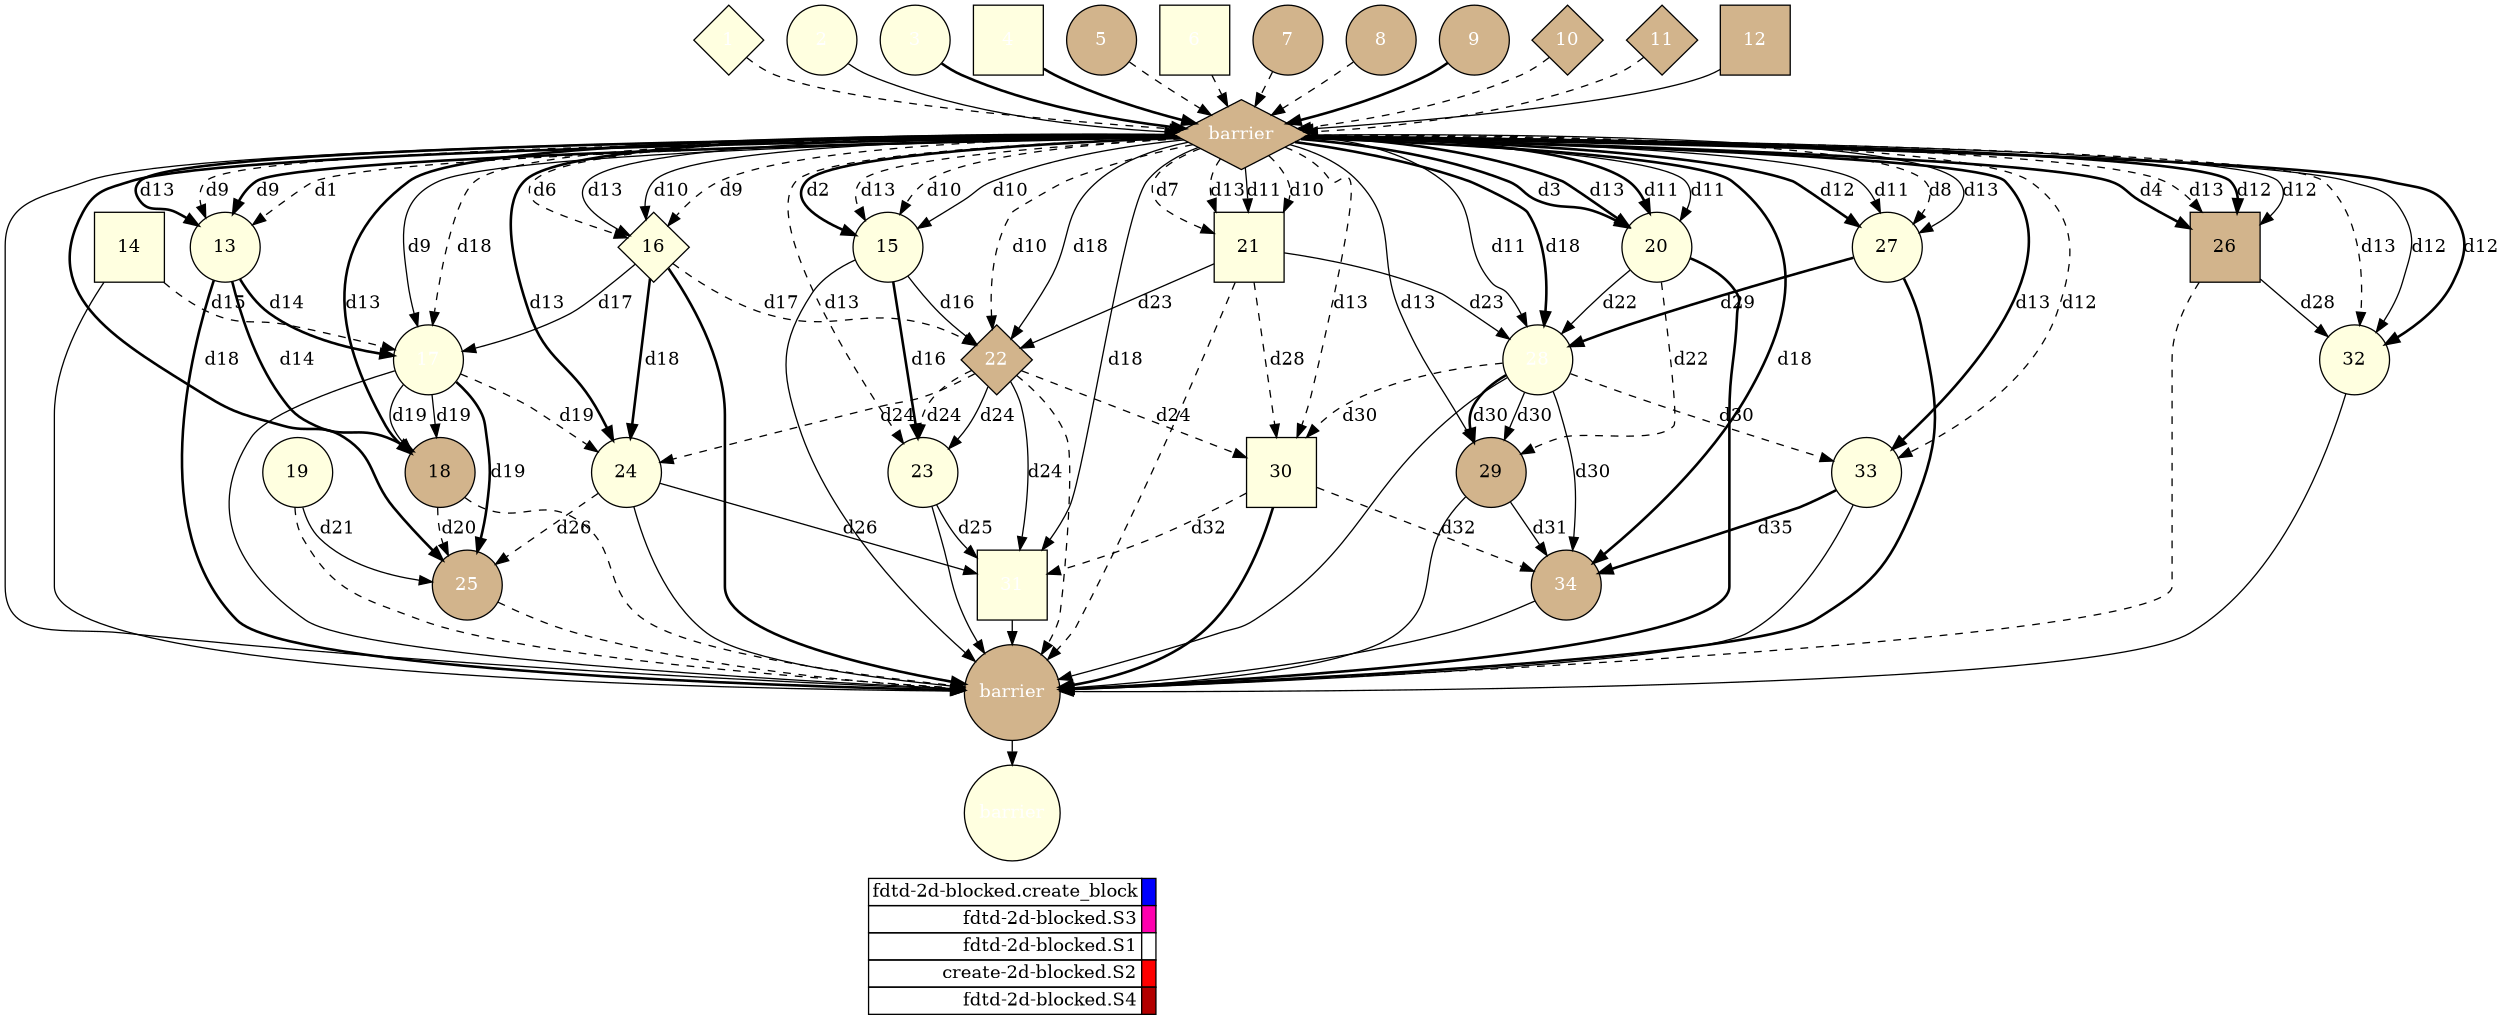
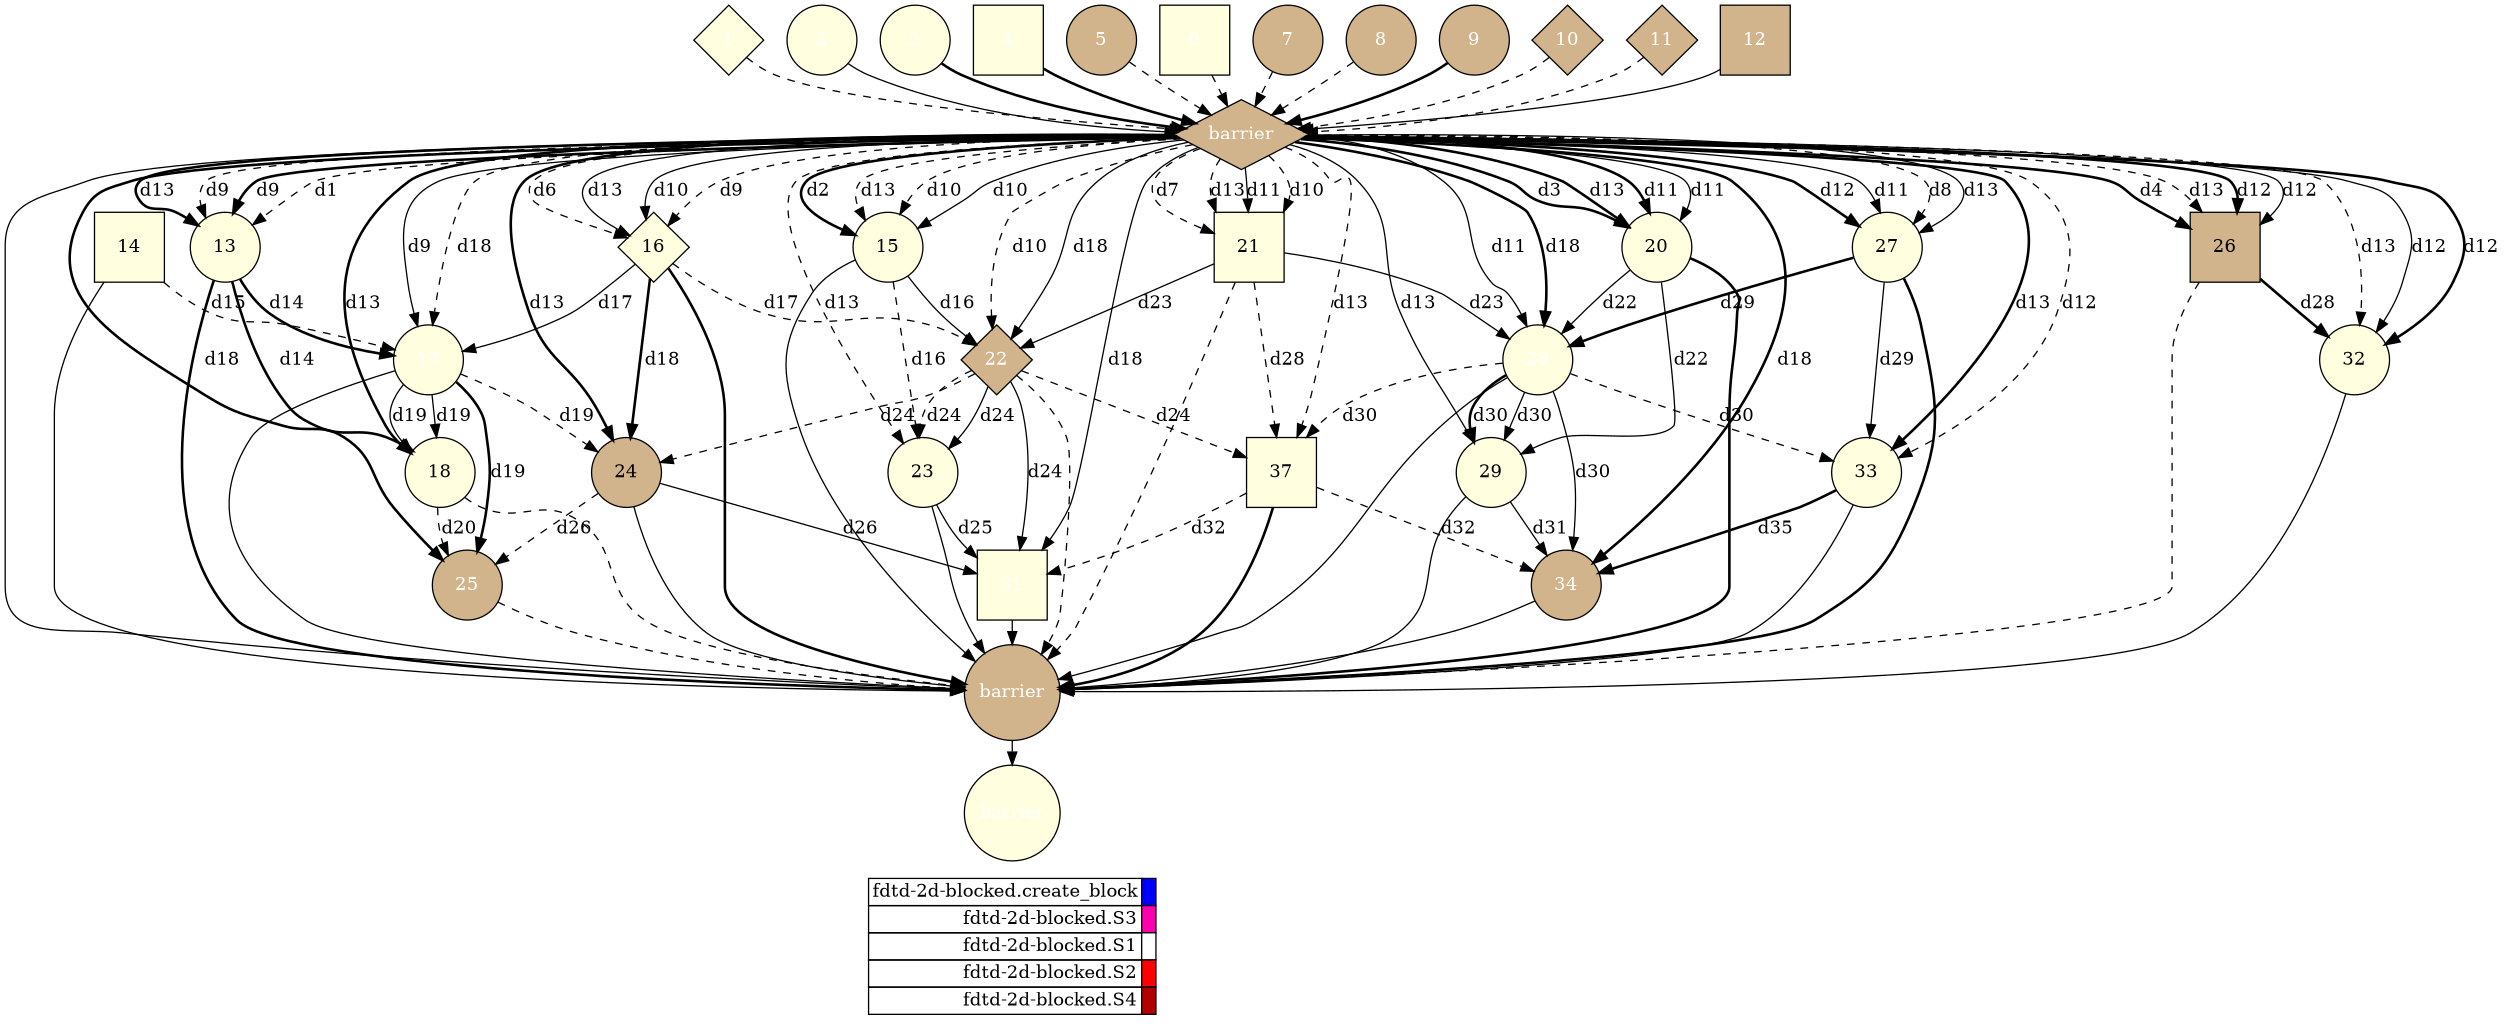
(2289, 304) -> (2289, 304)
(904, 353) -> (904, 353)
none -> (1878, 353)
(1673, 426) -> (1673, 426)
(298, 472) -> none
(440, 472) -> (440, 472)
(627, 472) -> (627, 472)
(1282, 472) -> (1282, 472)
(1491, 472) -> (1491, 472)
(1040, 973) -> (1050, 973)
